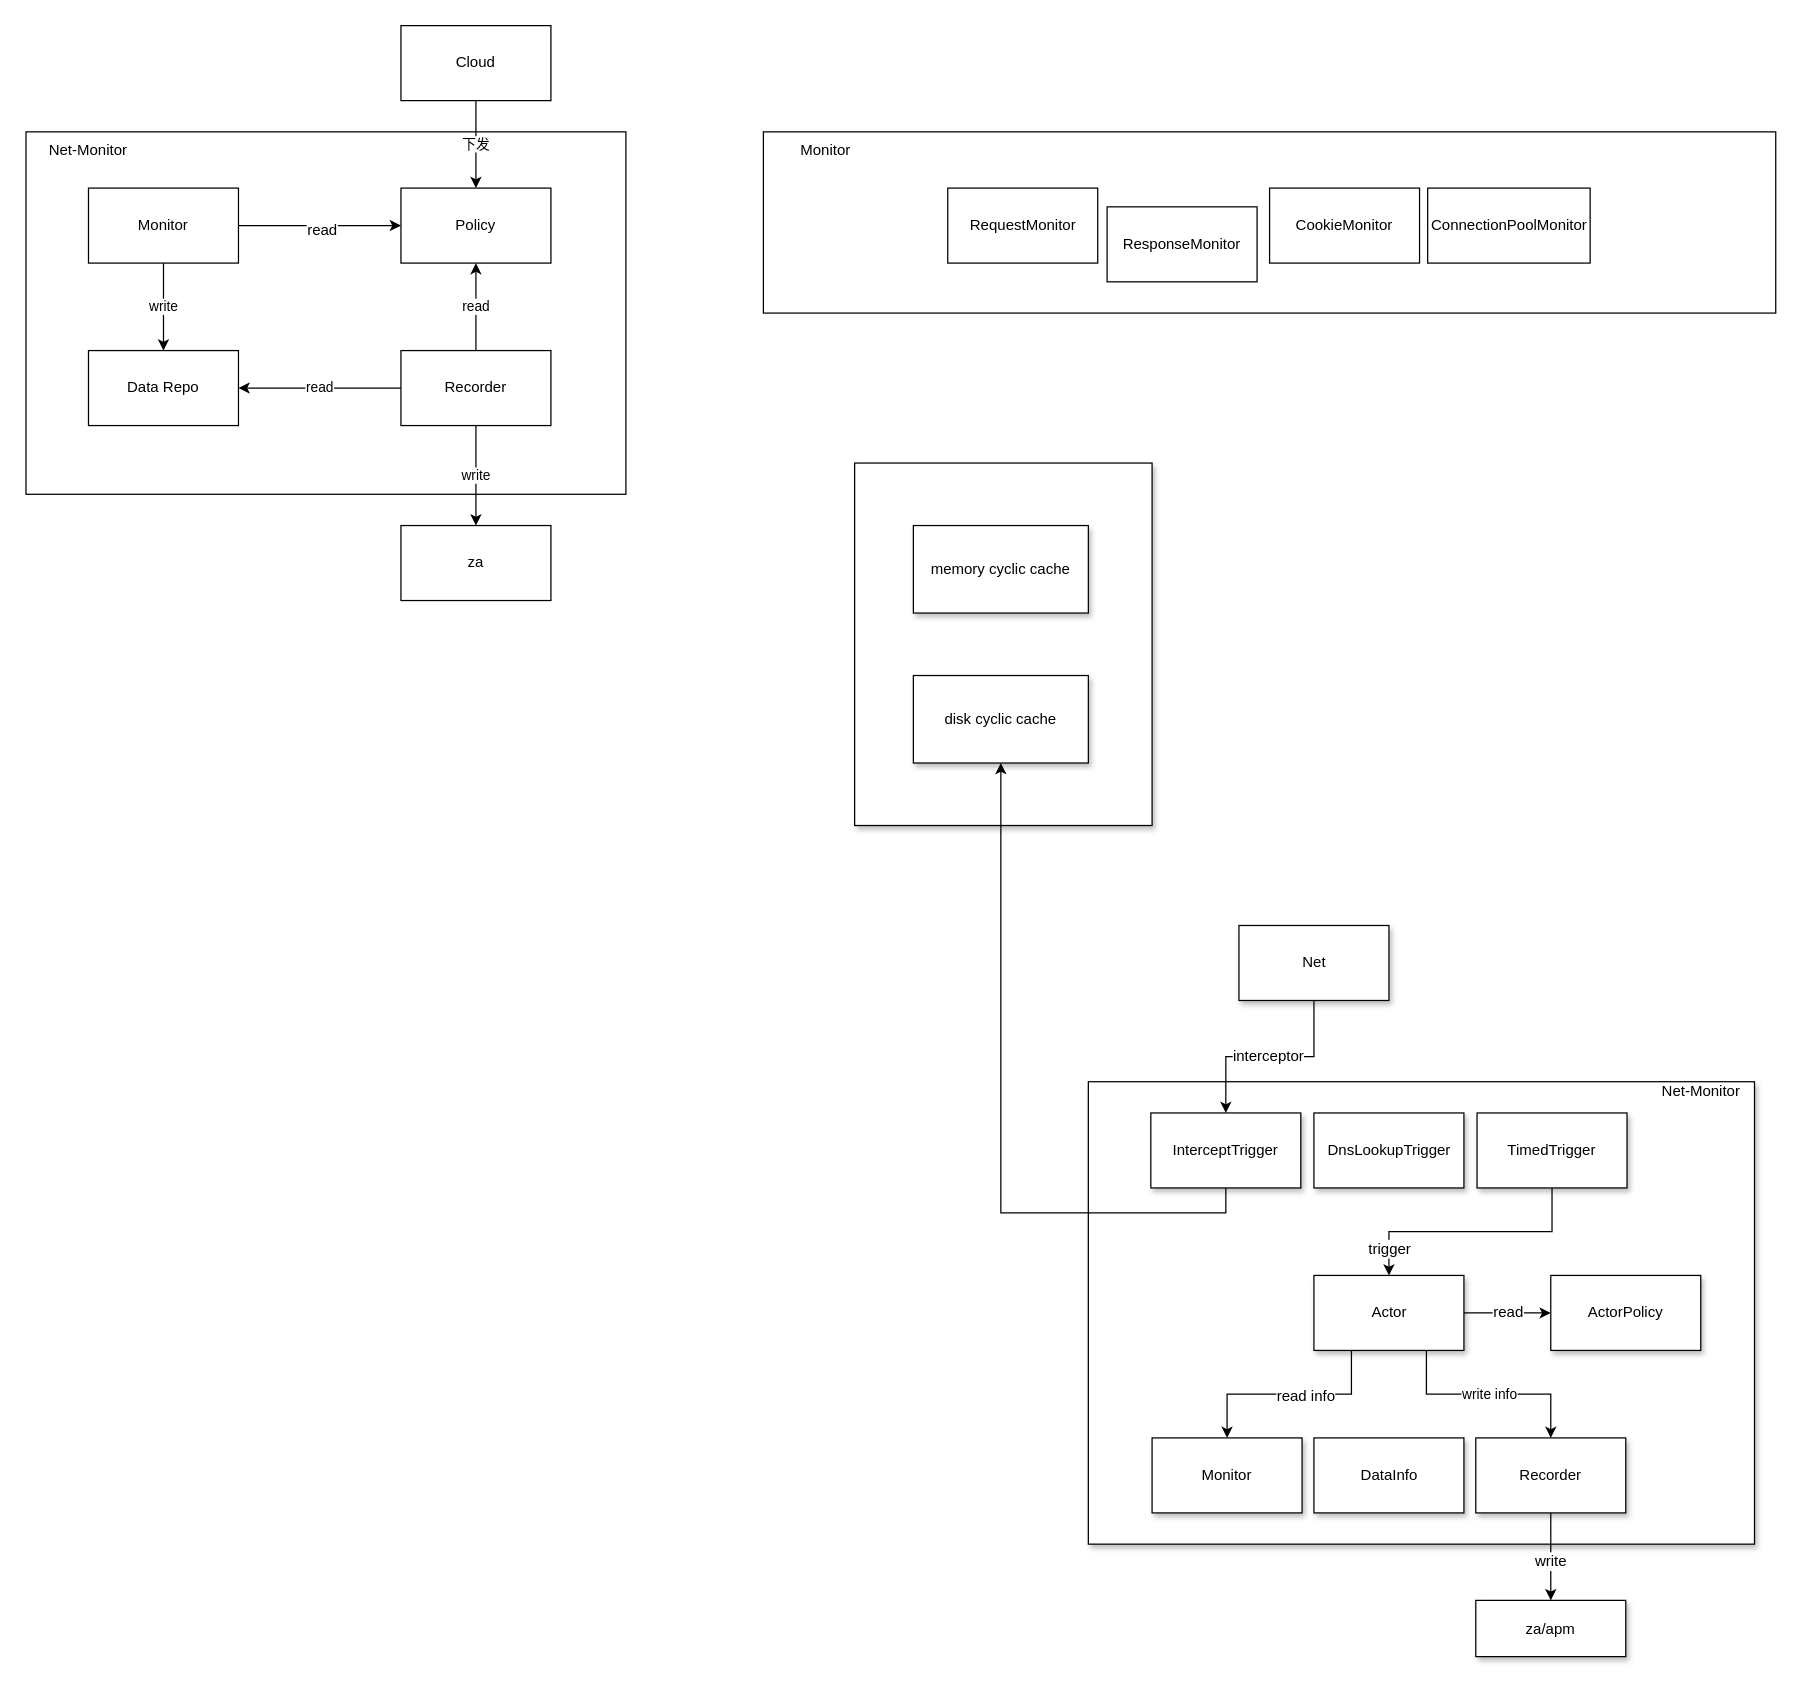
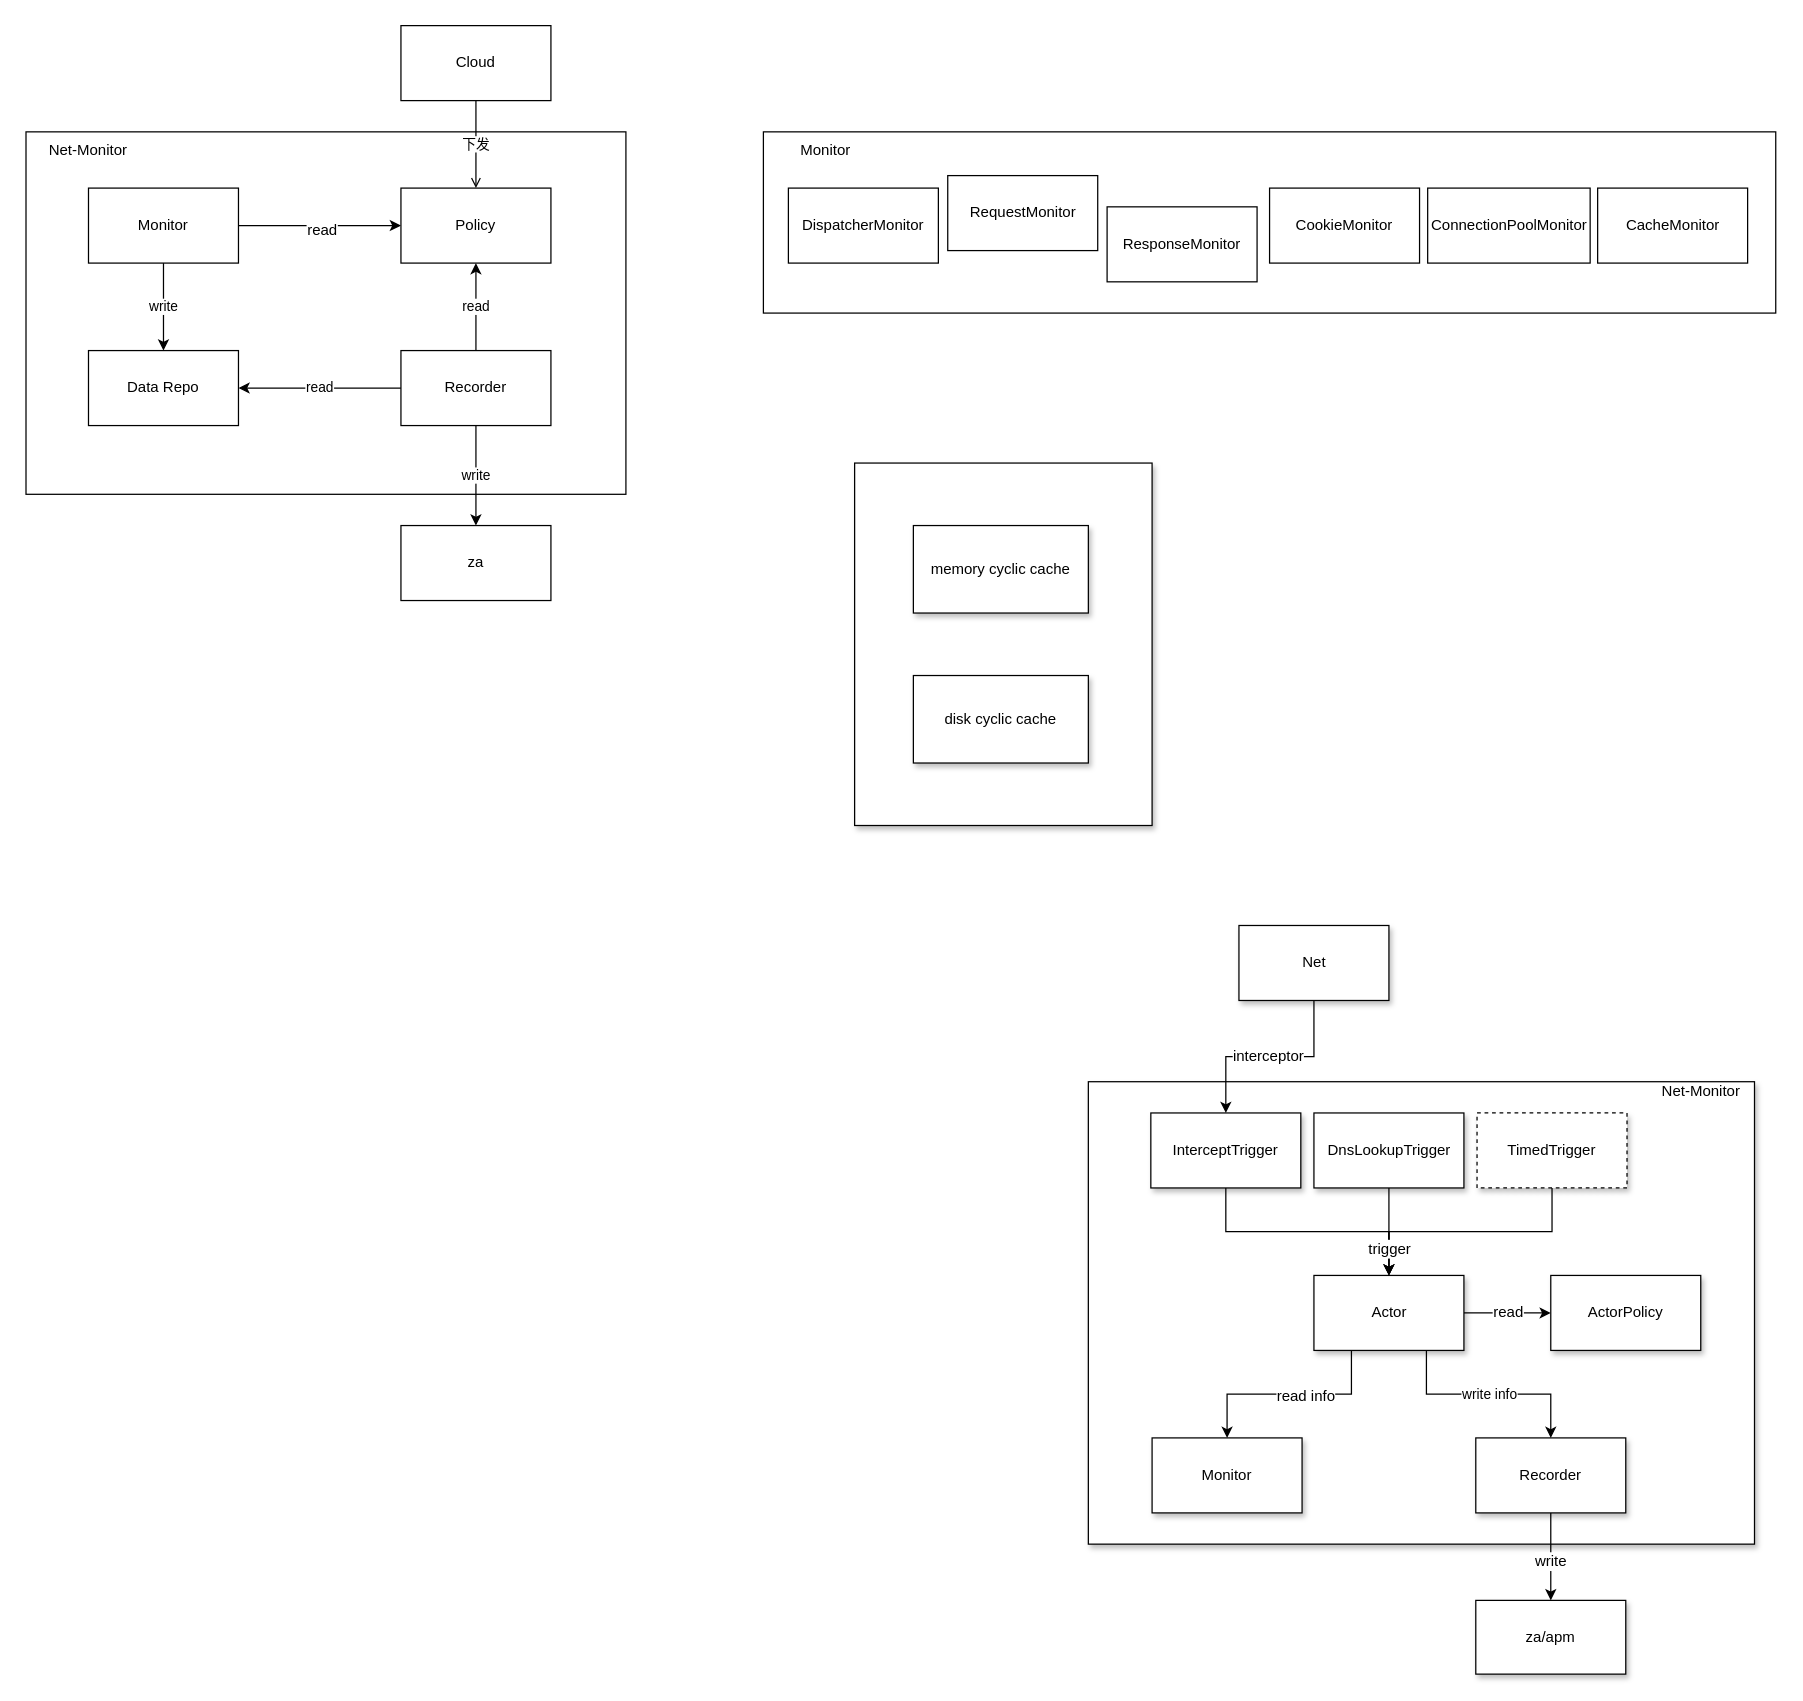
(476, 178) -> (476, 180)
none -> (863, 226)
(1023, 226) -> (1023, 213)
none -> (1673, 226)
(1001, 1106) -> (1295, 1232)
(1552, 1151) -> (1552, 1151)
none -> (1389, 1208)
(1389, 1476) -> none
(1551, 1629) -> (1551, 1638)
